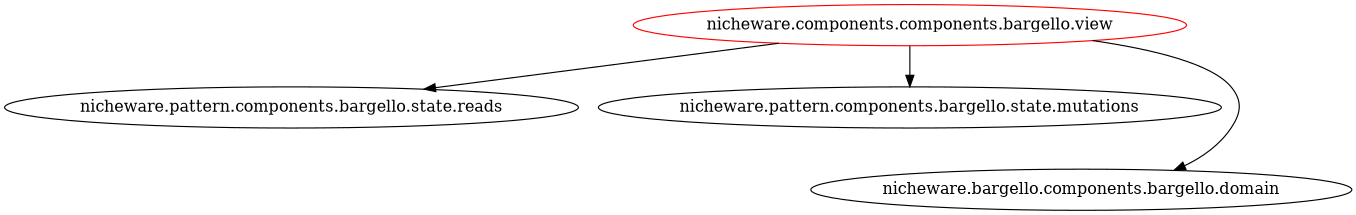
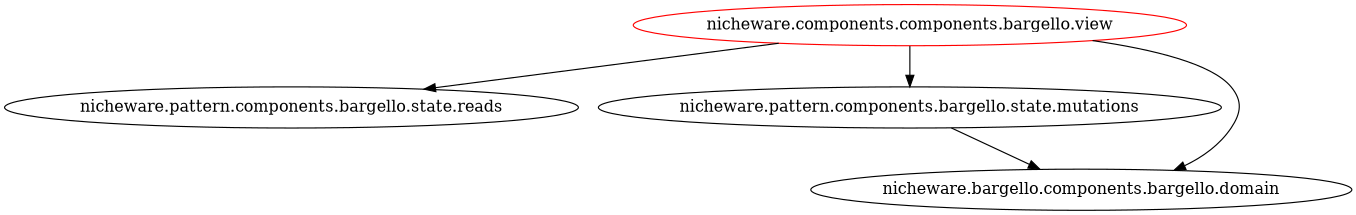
none -> (990, 146)
